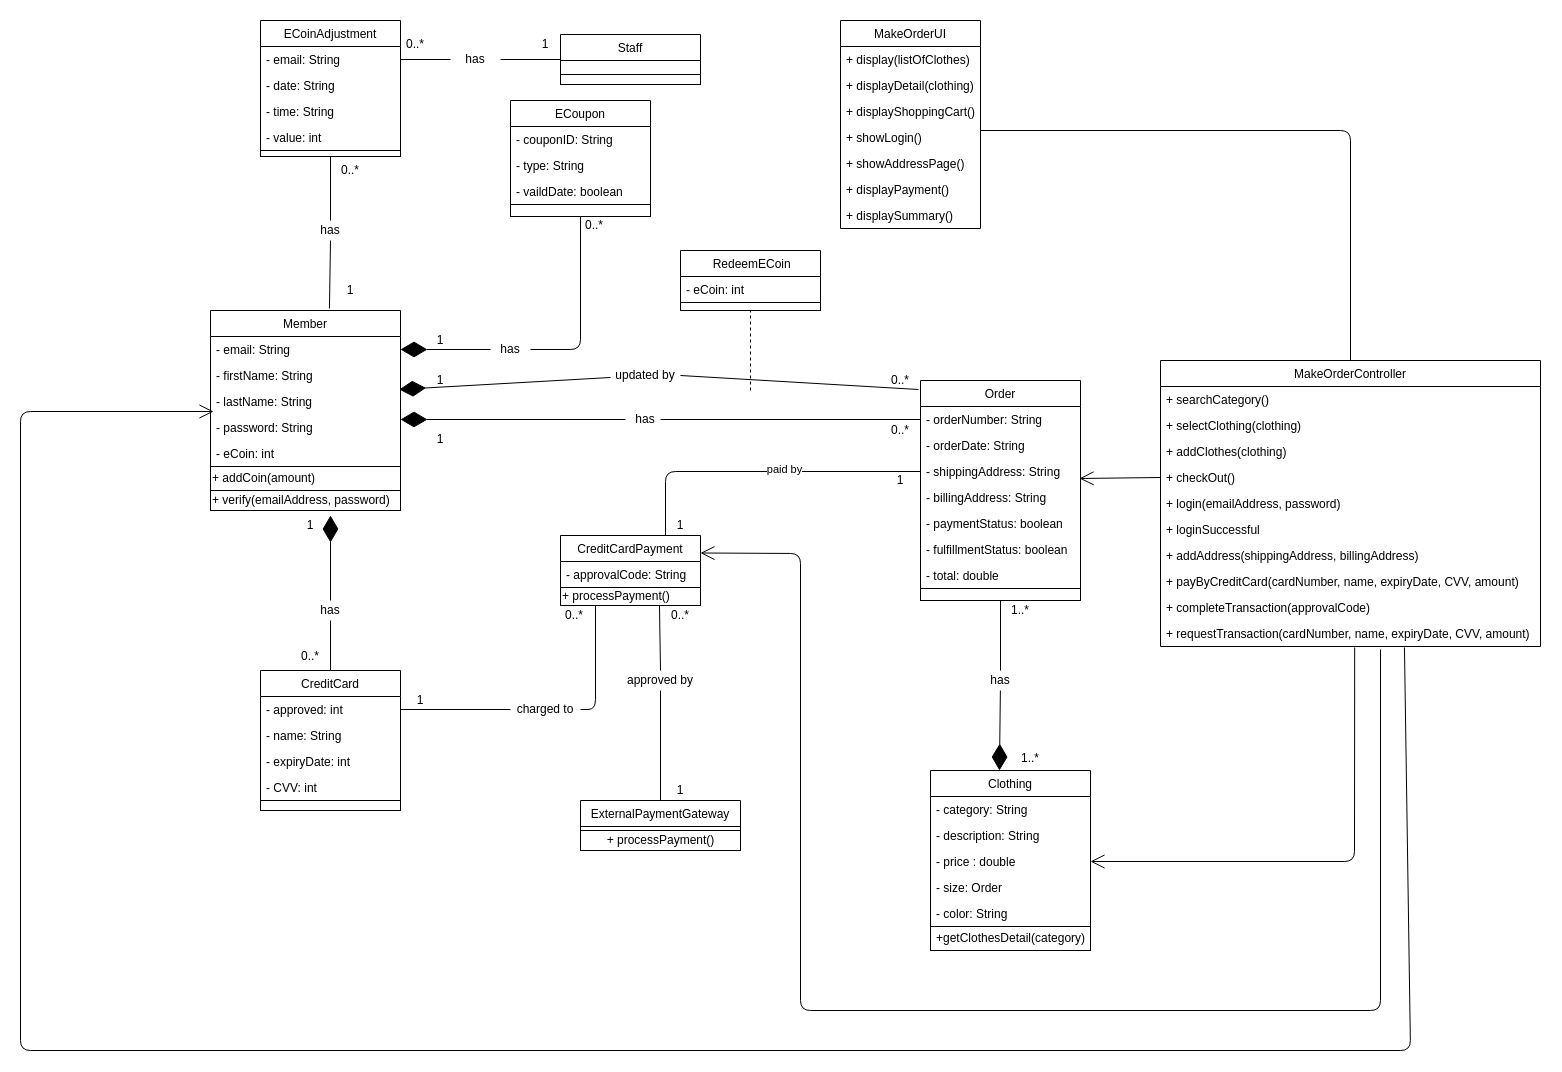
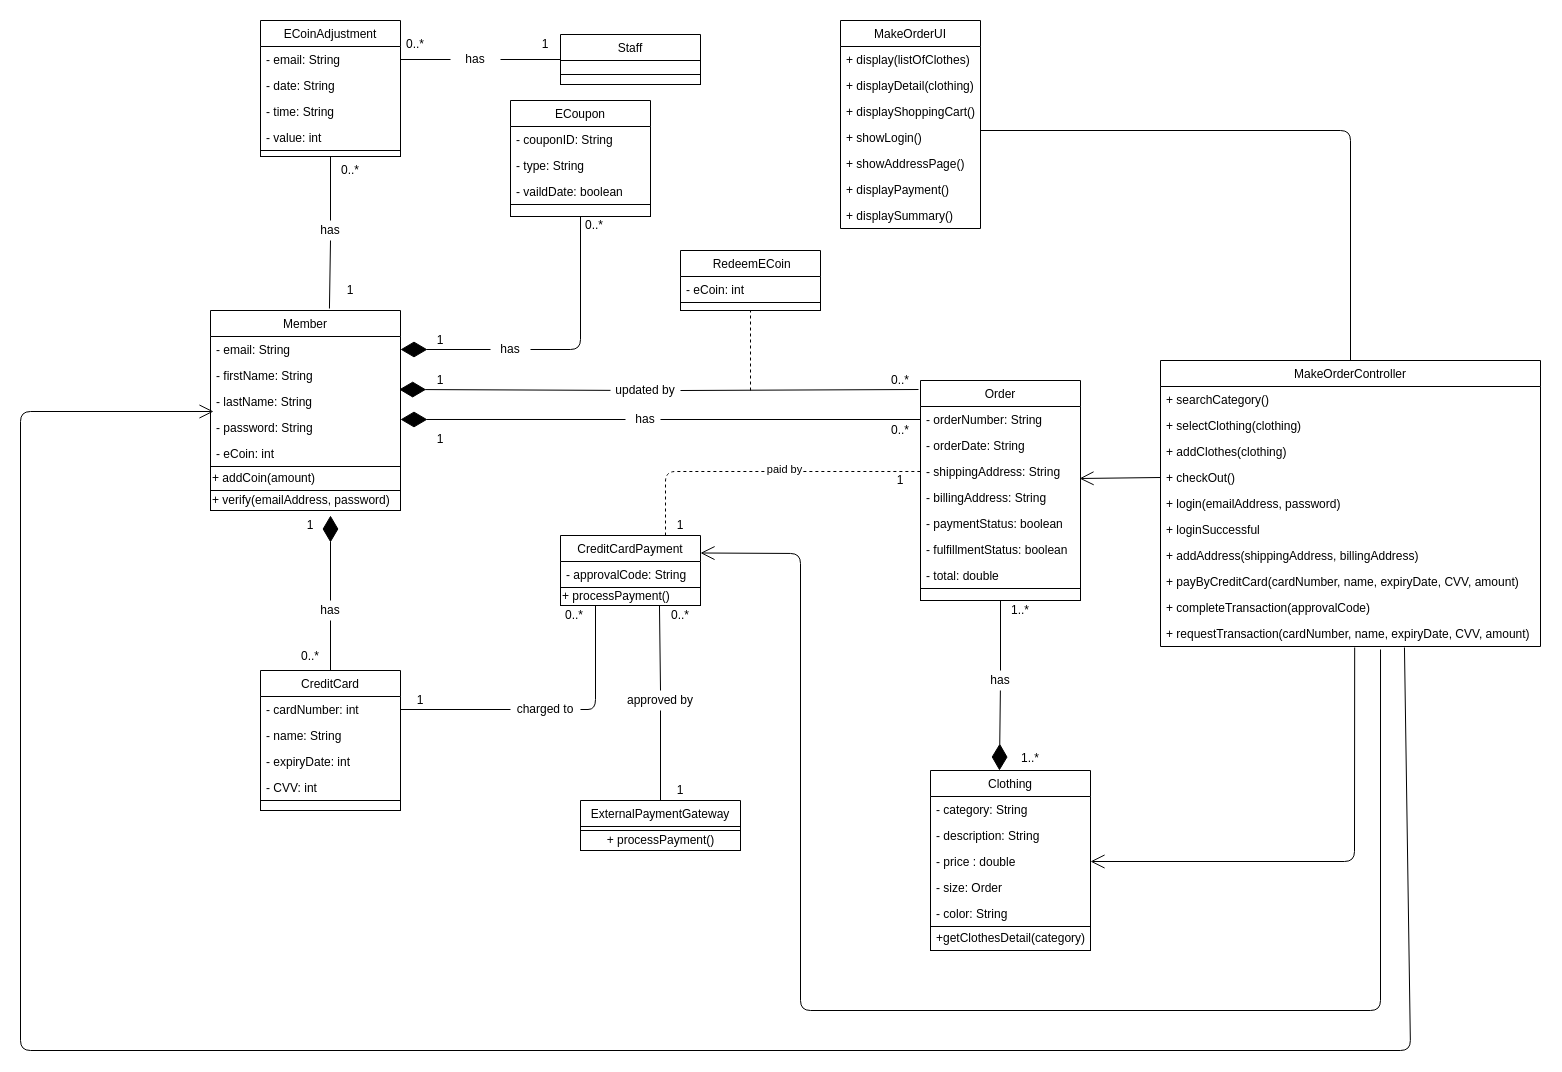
(646, 376) -> (646, 391)
(692, 472) -> (692, 472)
(661, 681) -> (661, 701)
(310, 710) -> (317, 710)
